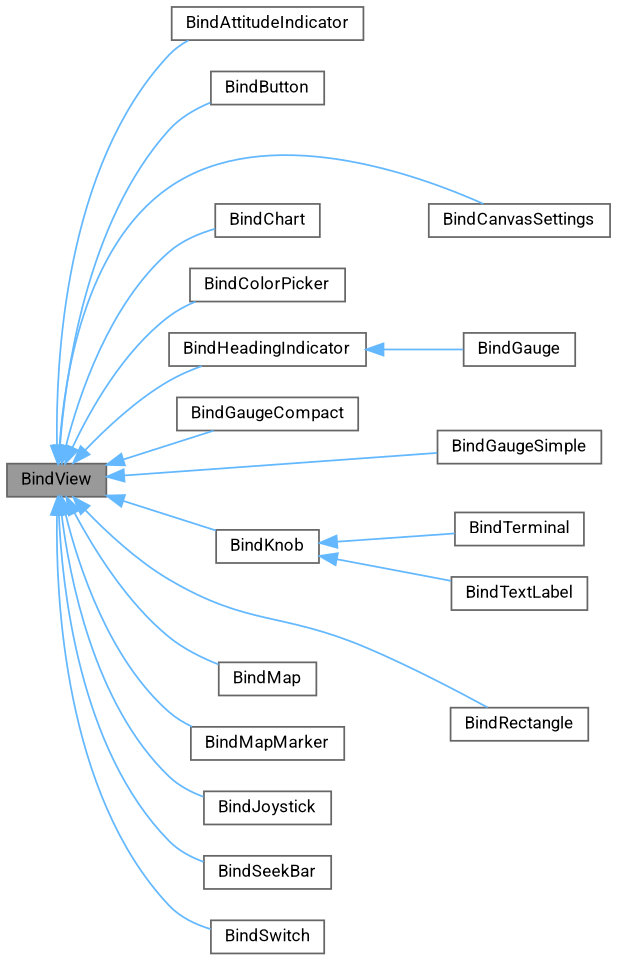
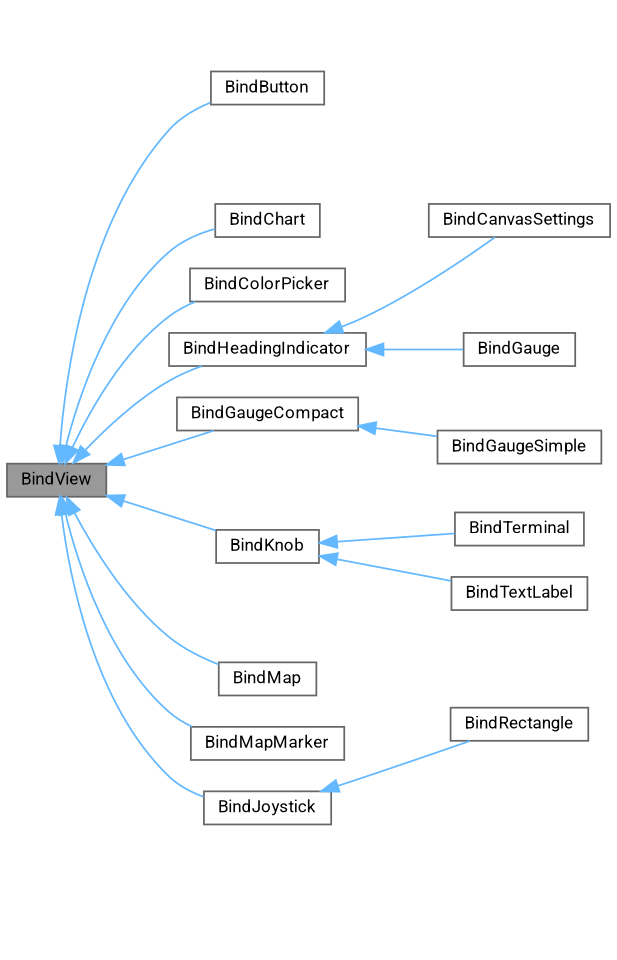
(268, 24) -> none
(186, 178) -> (421, 286)
(281, 464) -> (406, 432)
(279, 621) -> (404, 764)
(268, 872) -> none
(268, 937) -> none
